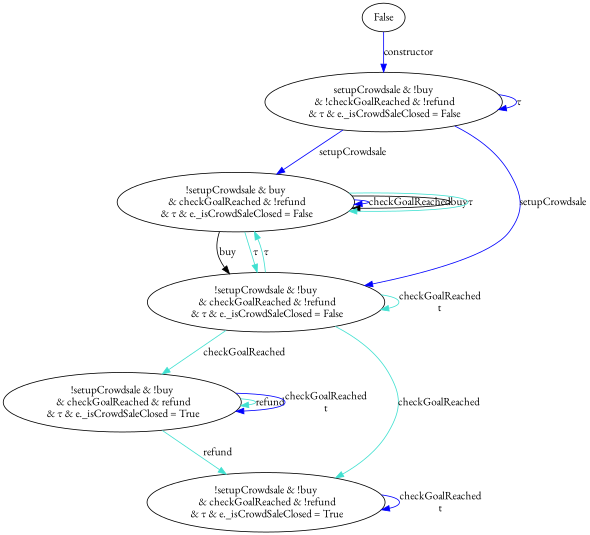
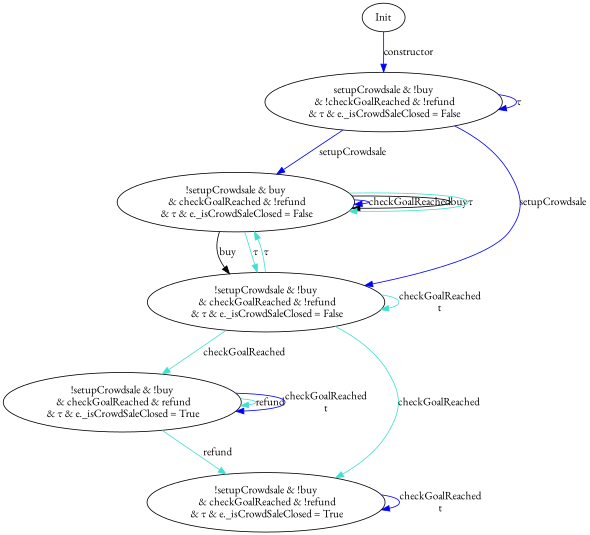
(384, 17) -> (384, 17)
